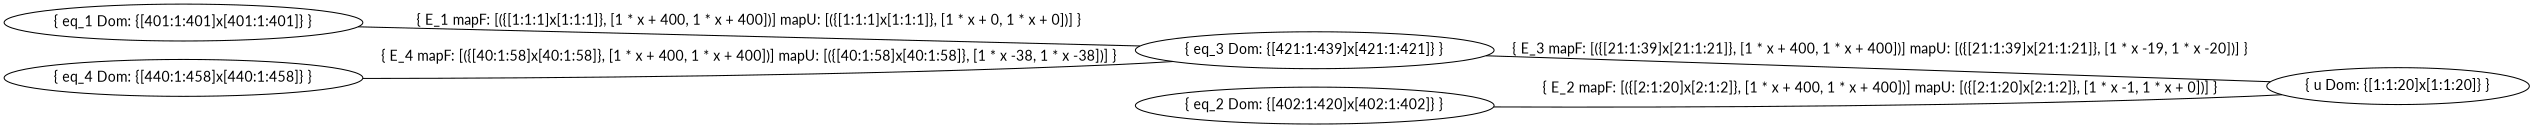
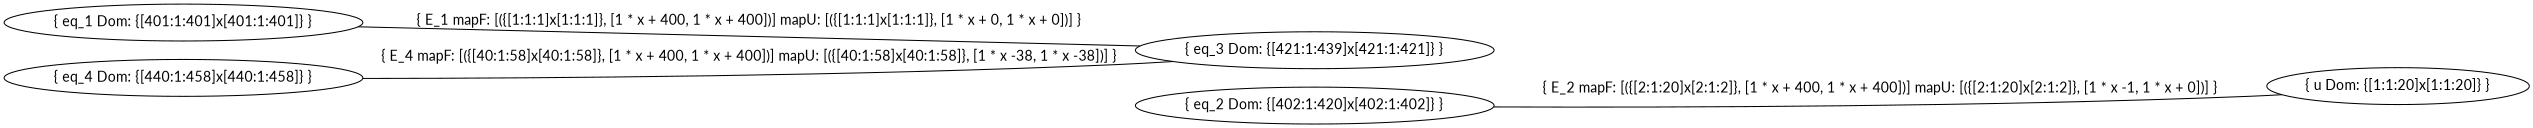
(1878, 69) -> none
